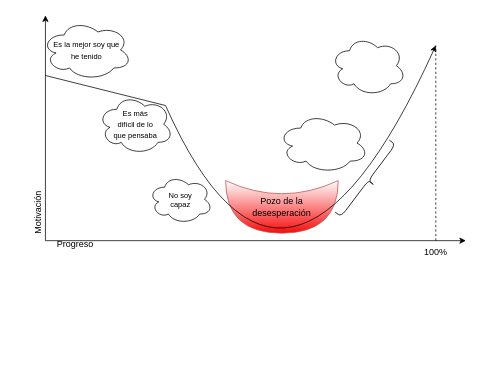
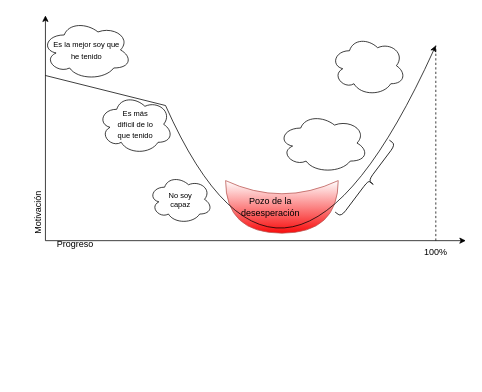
(135, 124) -> (135, 124)
(282, 207) -> (270, 207)
